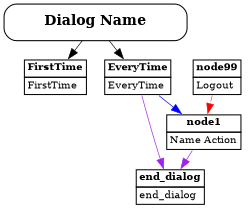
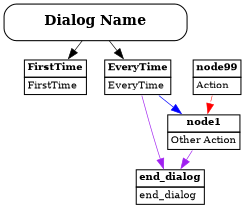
(215, 85) -> (213, 85)
(204, 140) -> (204, 140)
